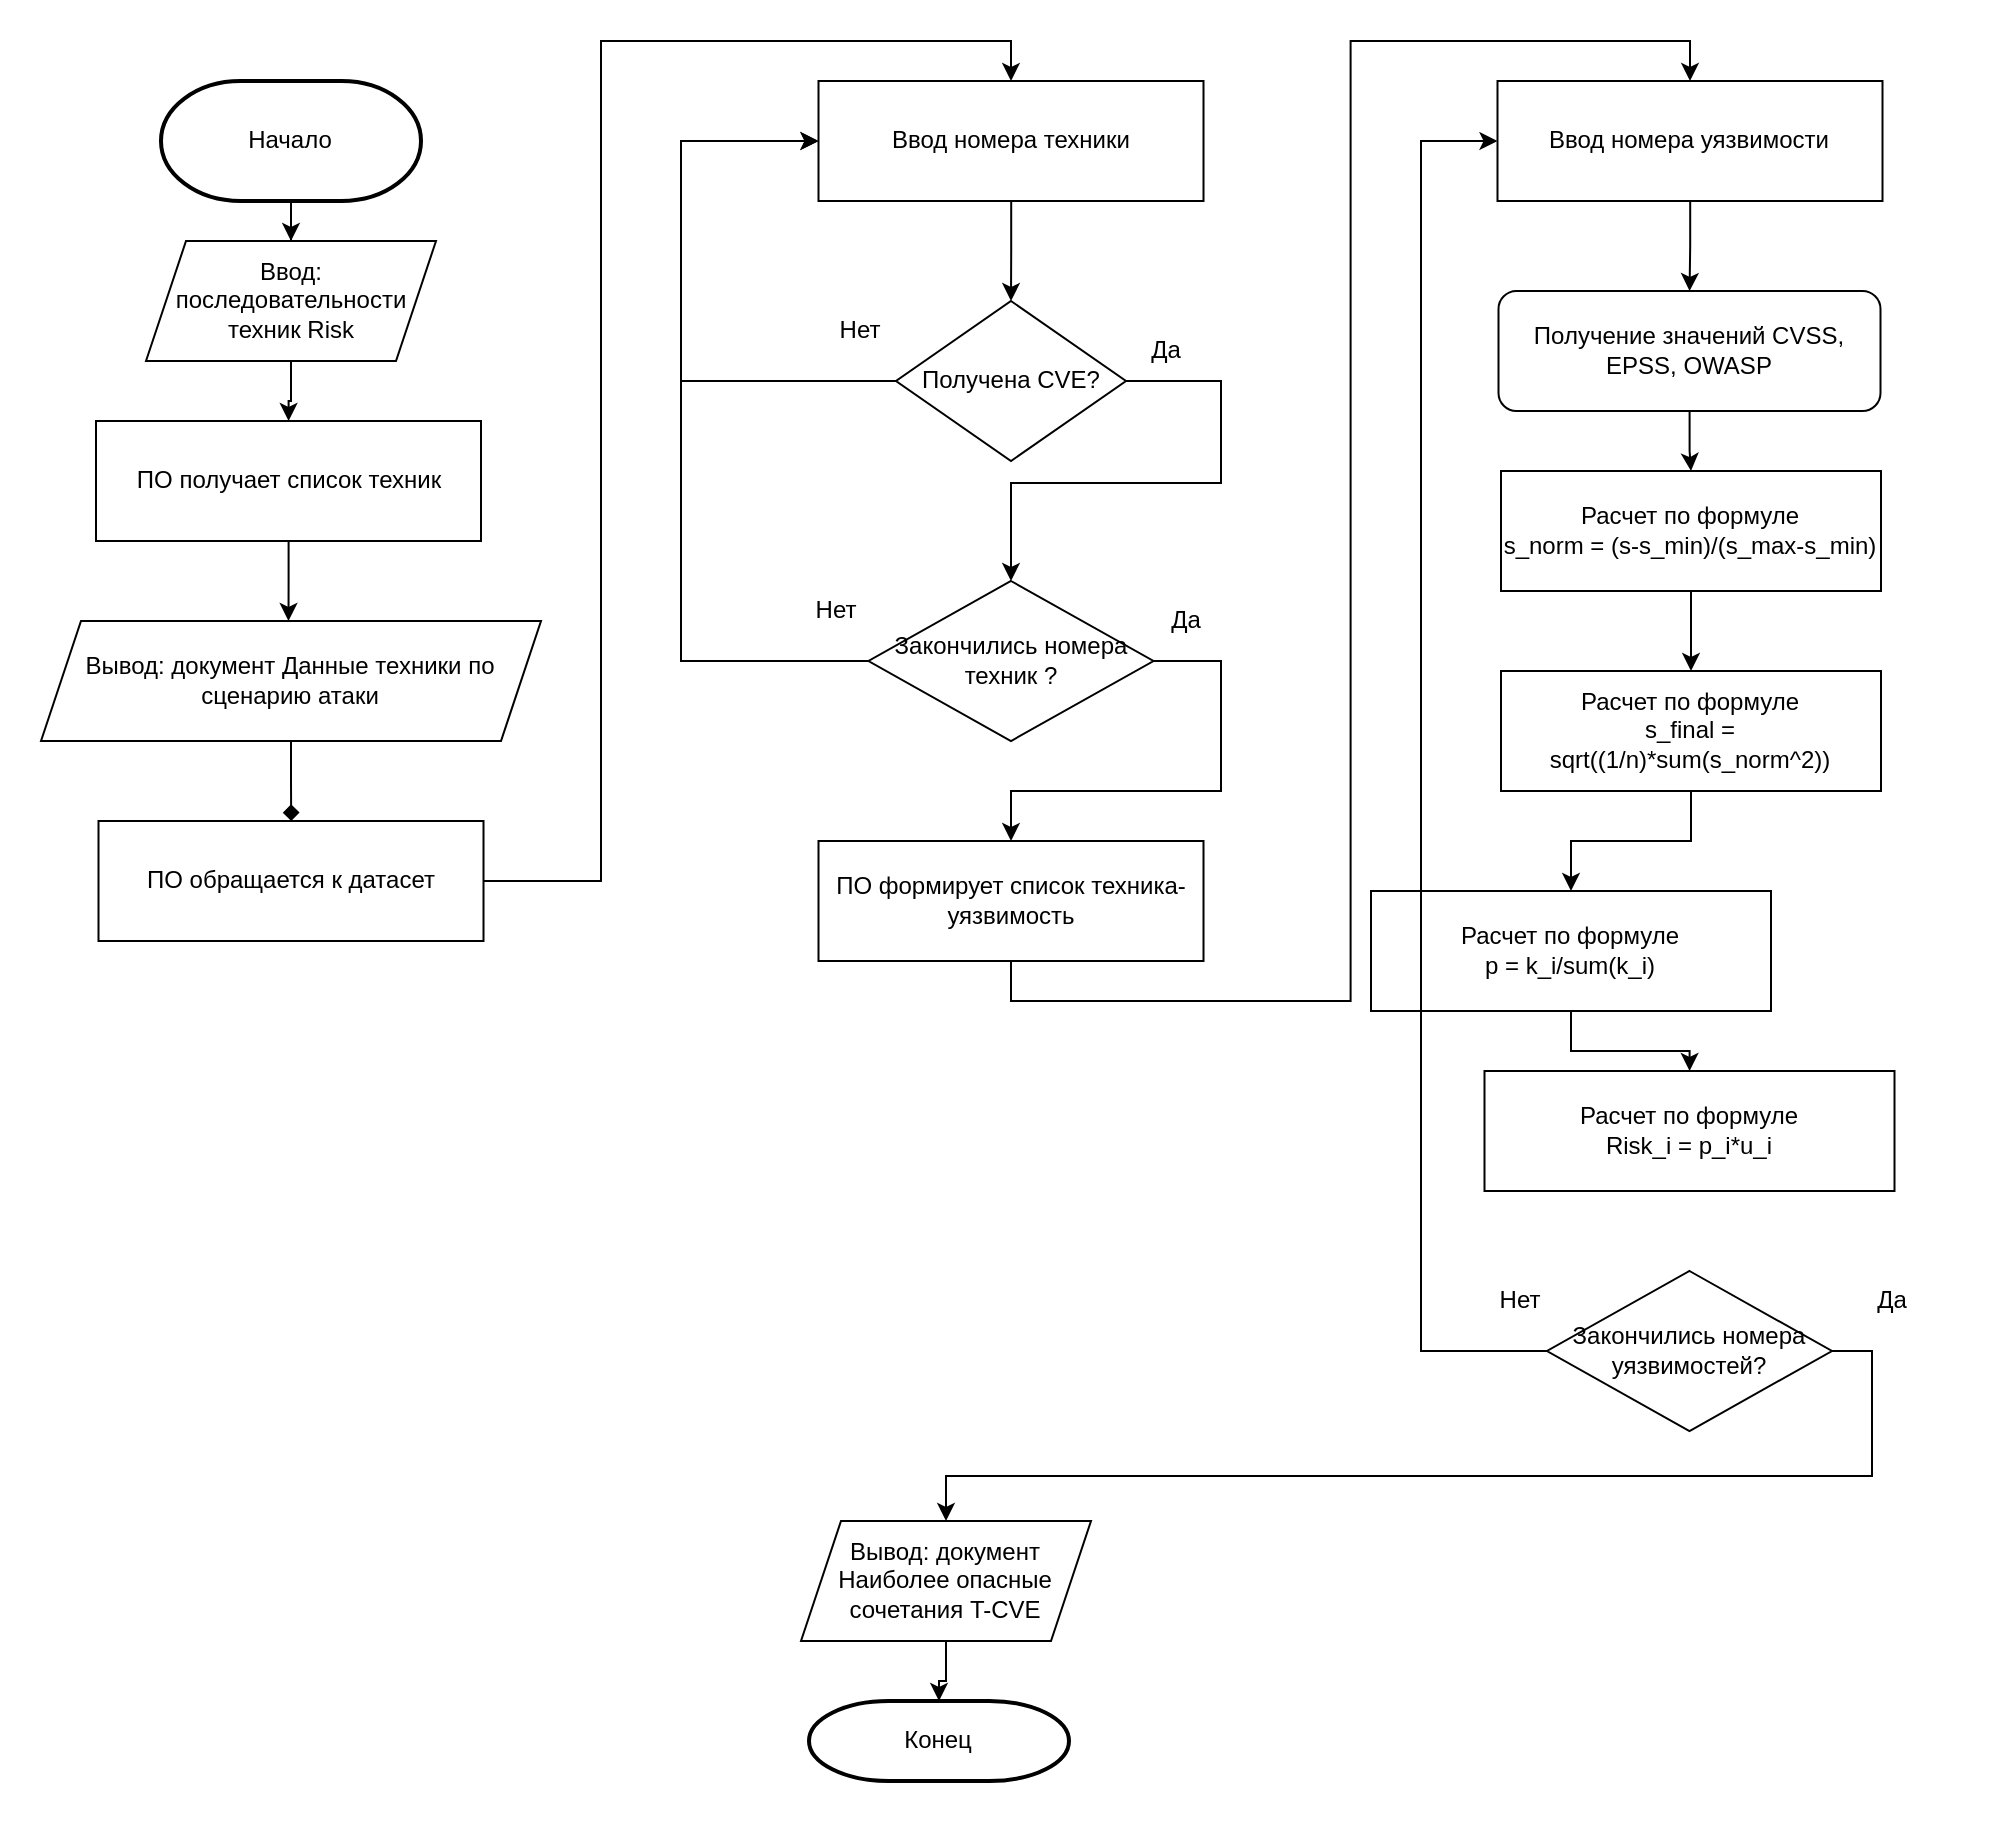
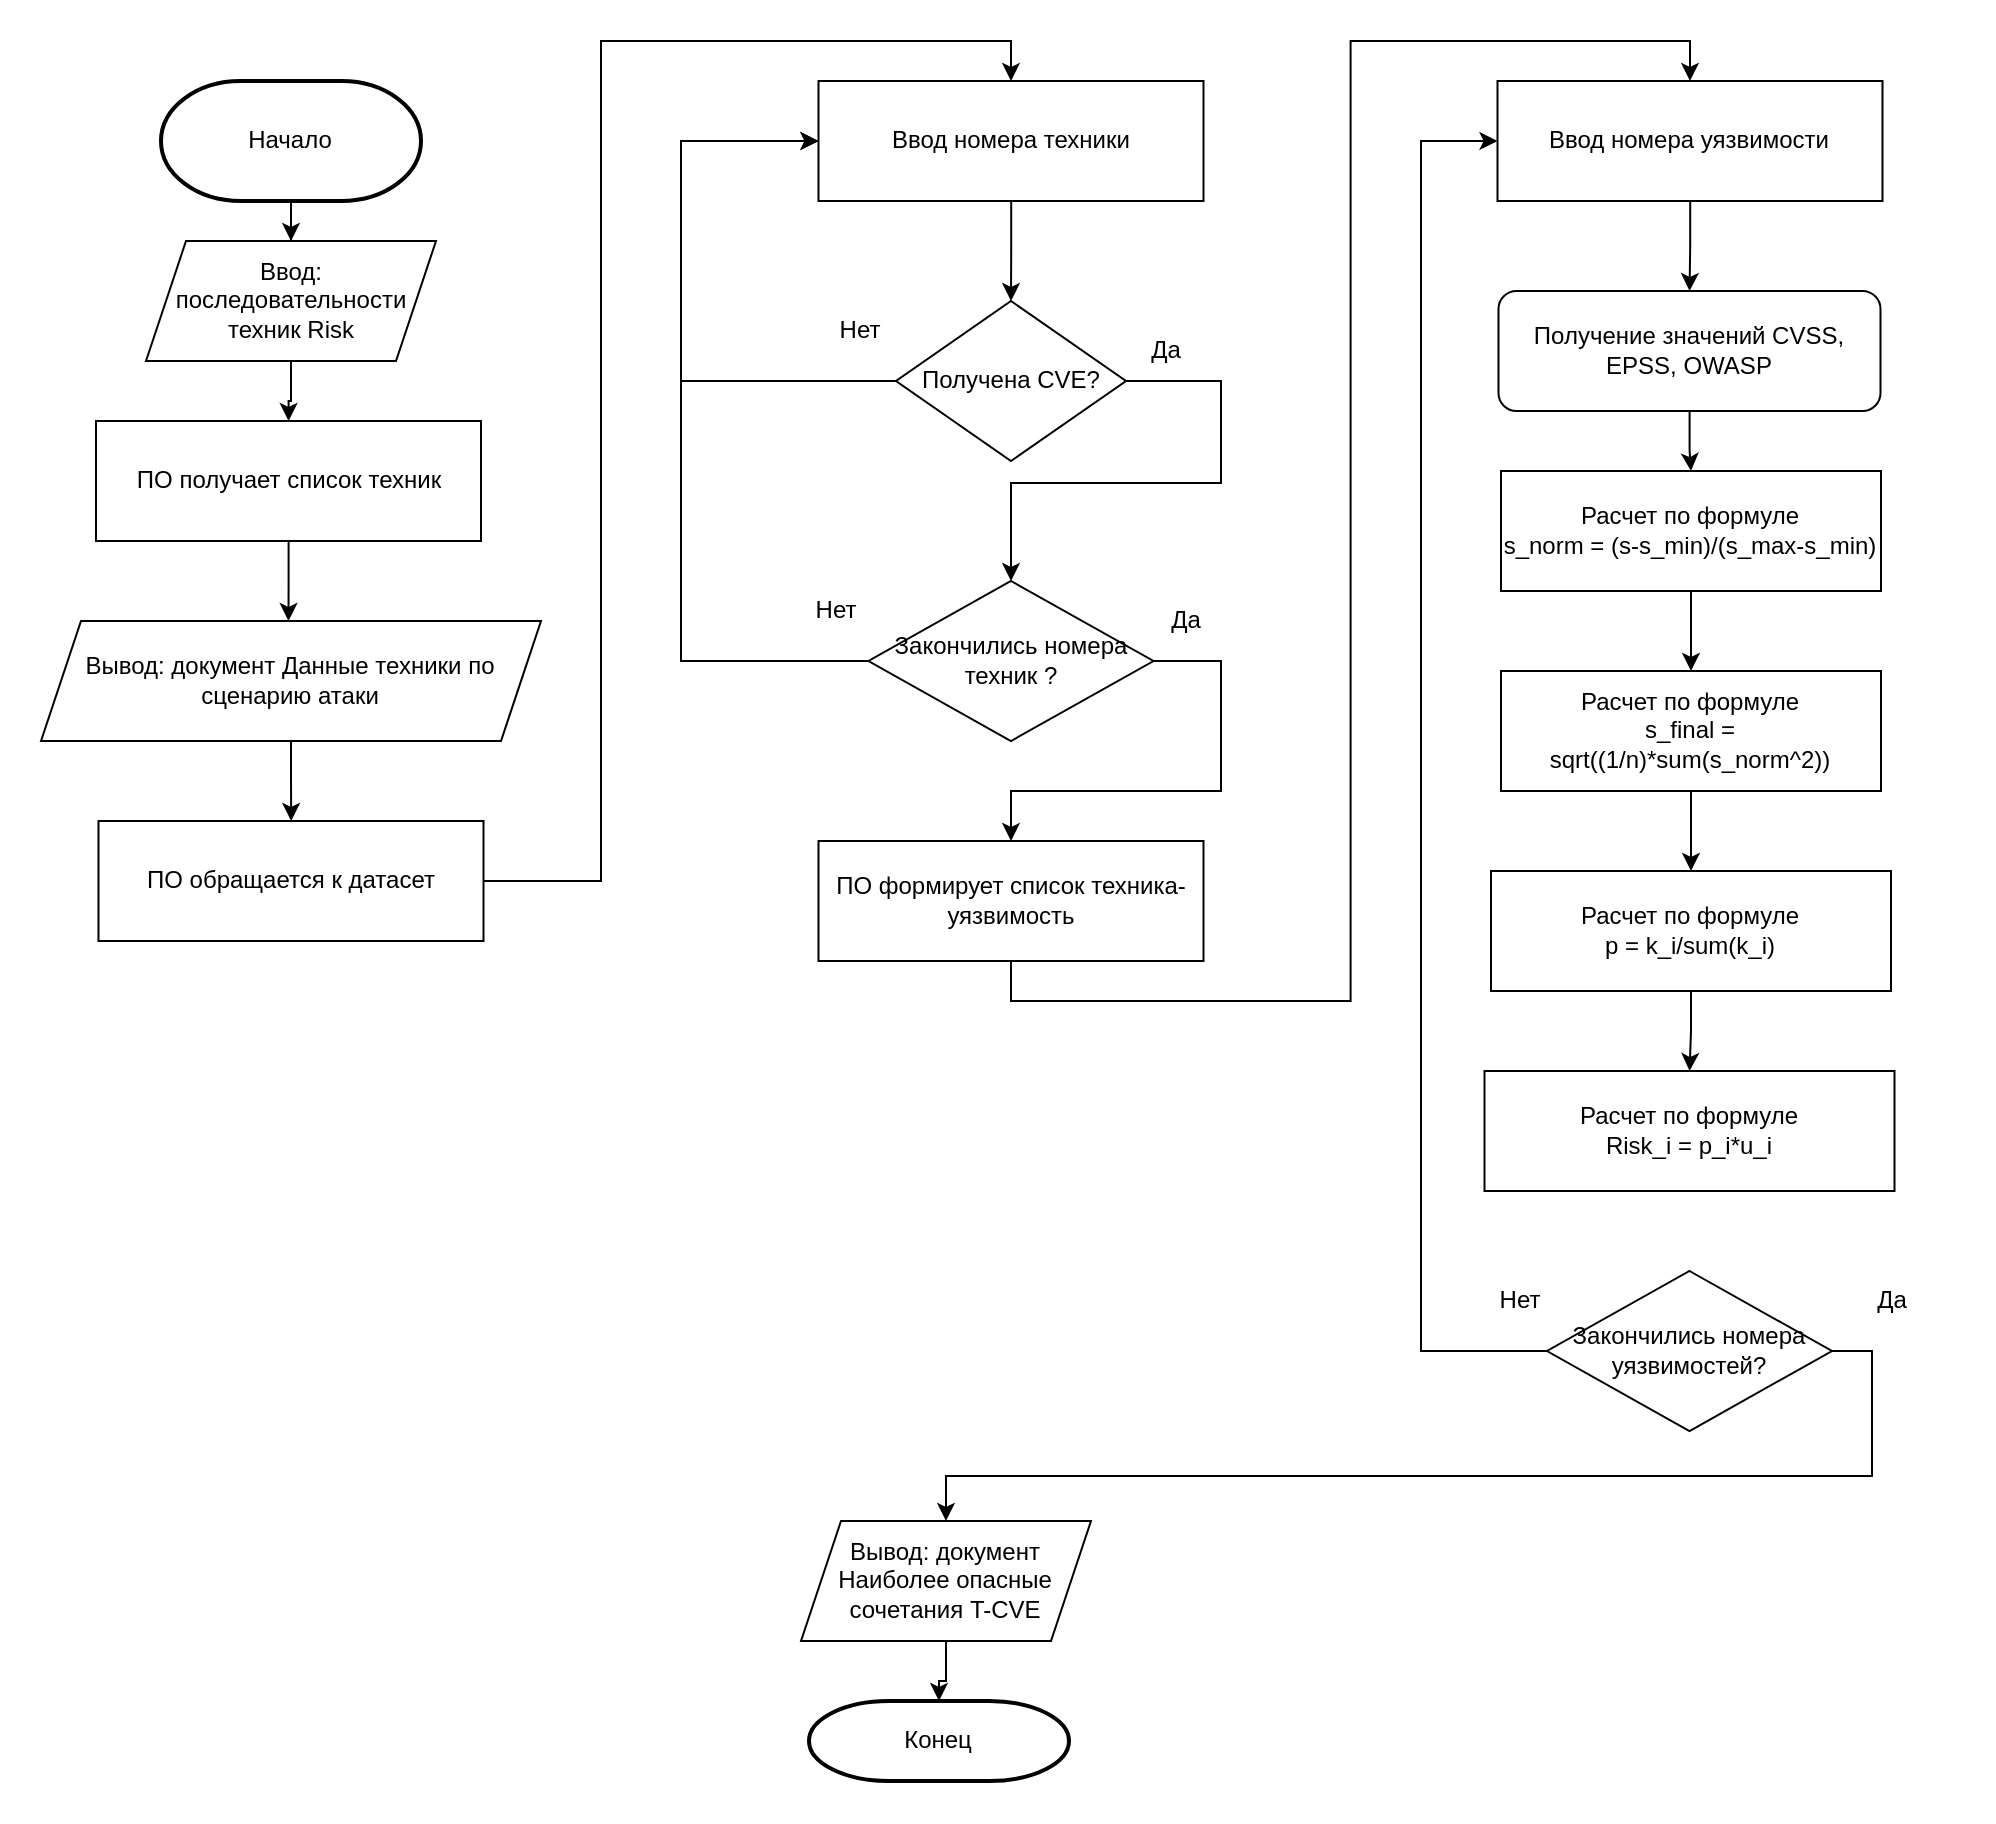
(291, 804) -> (291, 805)
(1571, 951) -> (1691, 931)
